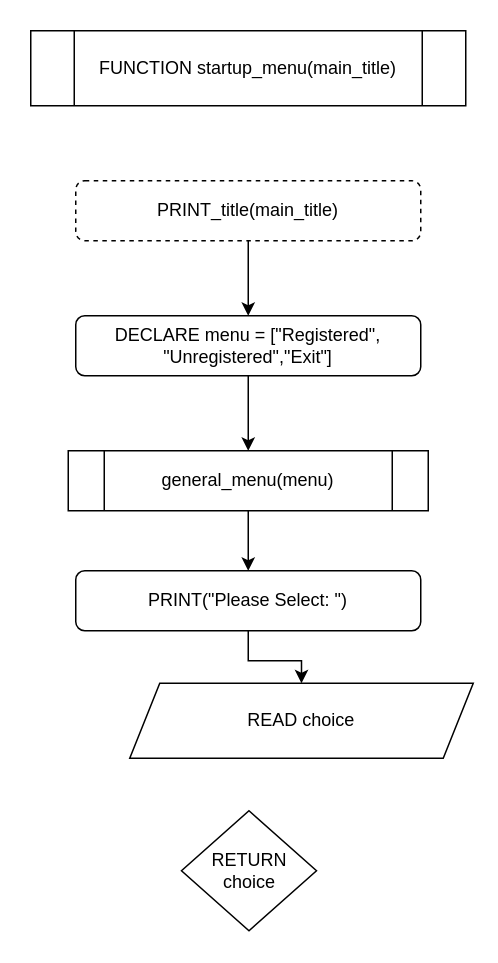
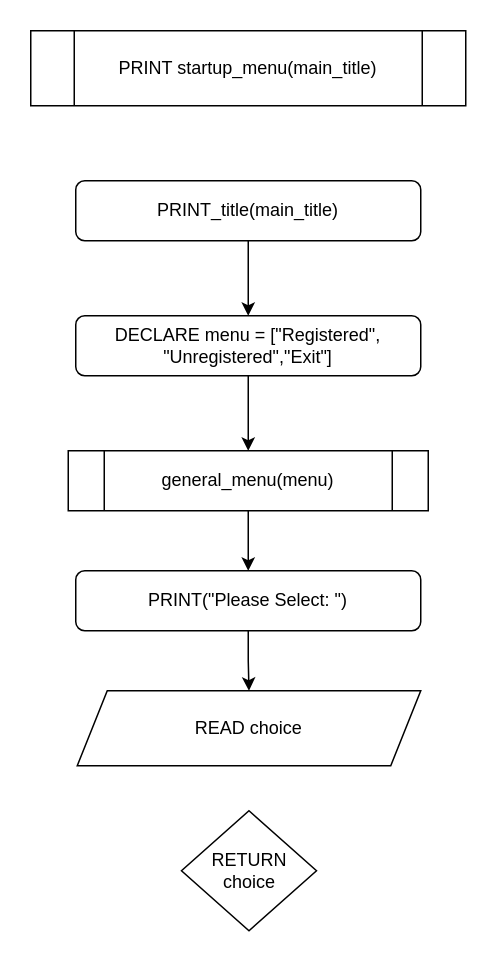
(248, 68) -> (248, 68)
(248, 211) -> (248, 211)
(302, 721) -> (249, 728)
